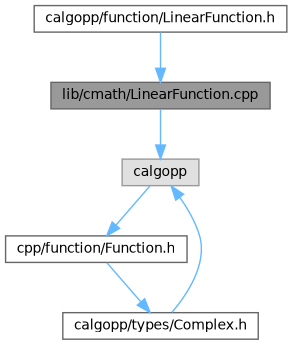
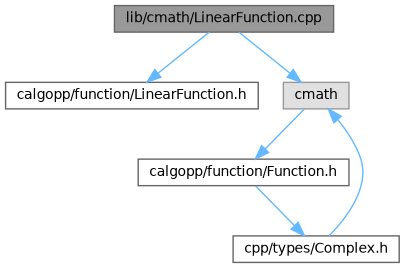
(161, 50) -> (184, 53)
(161, 172) -> (316, 96)
(96, 249) -> (244, 172)
(161, 326) -> (316, 249)
